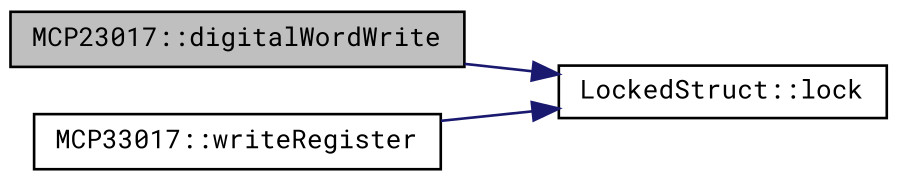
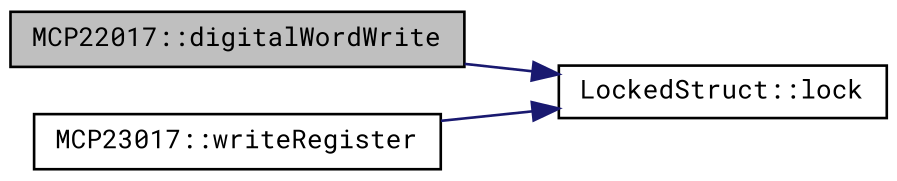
(237, 39) -> (237, 39)
(237, 142) -> (237, 142)
